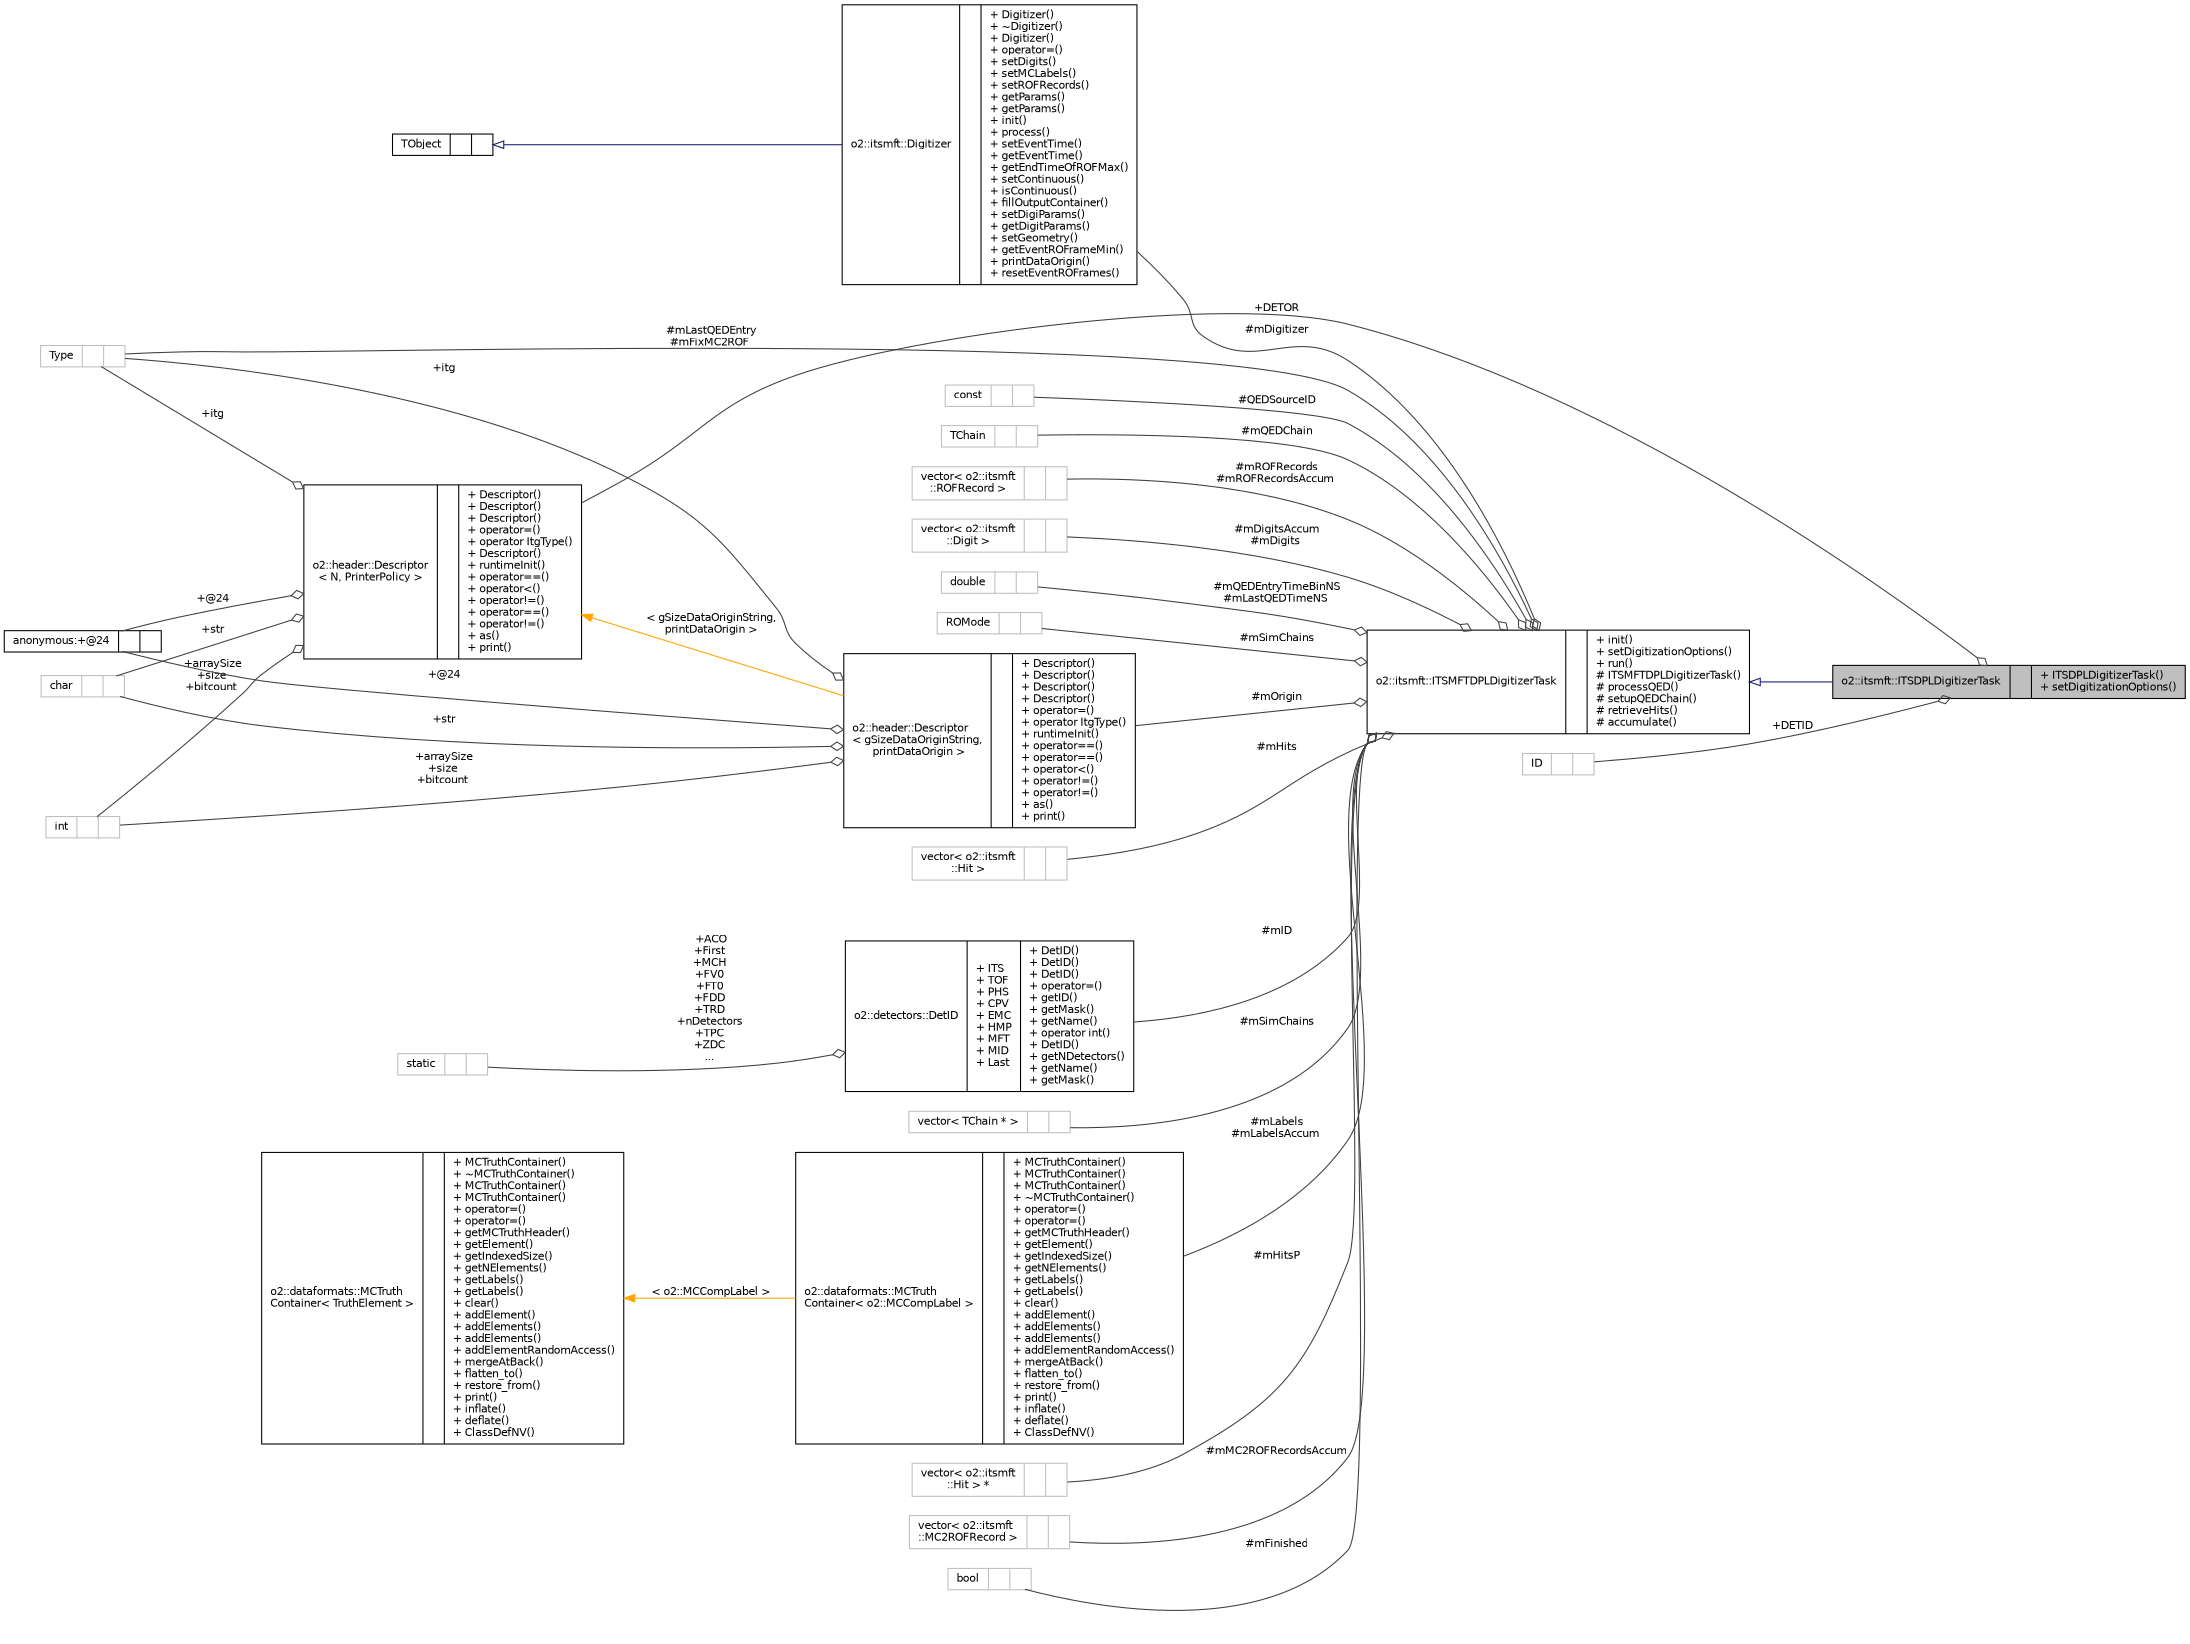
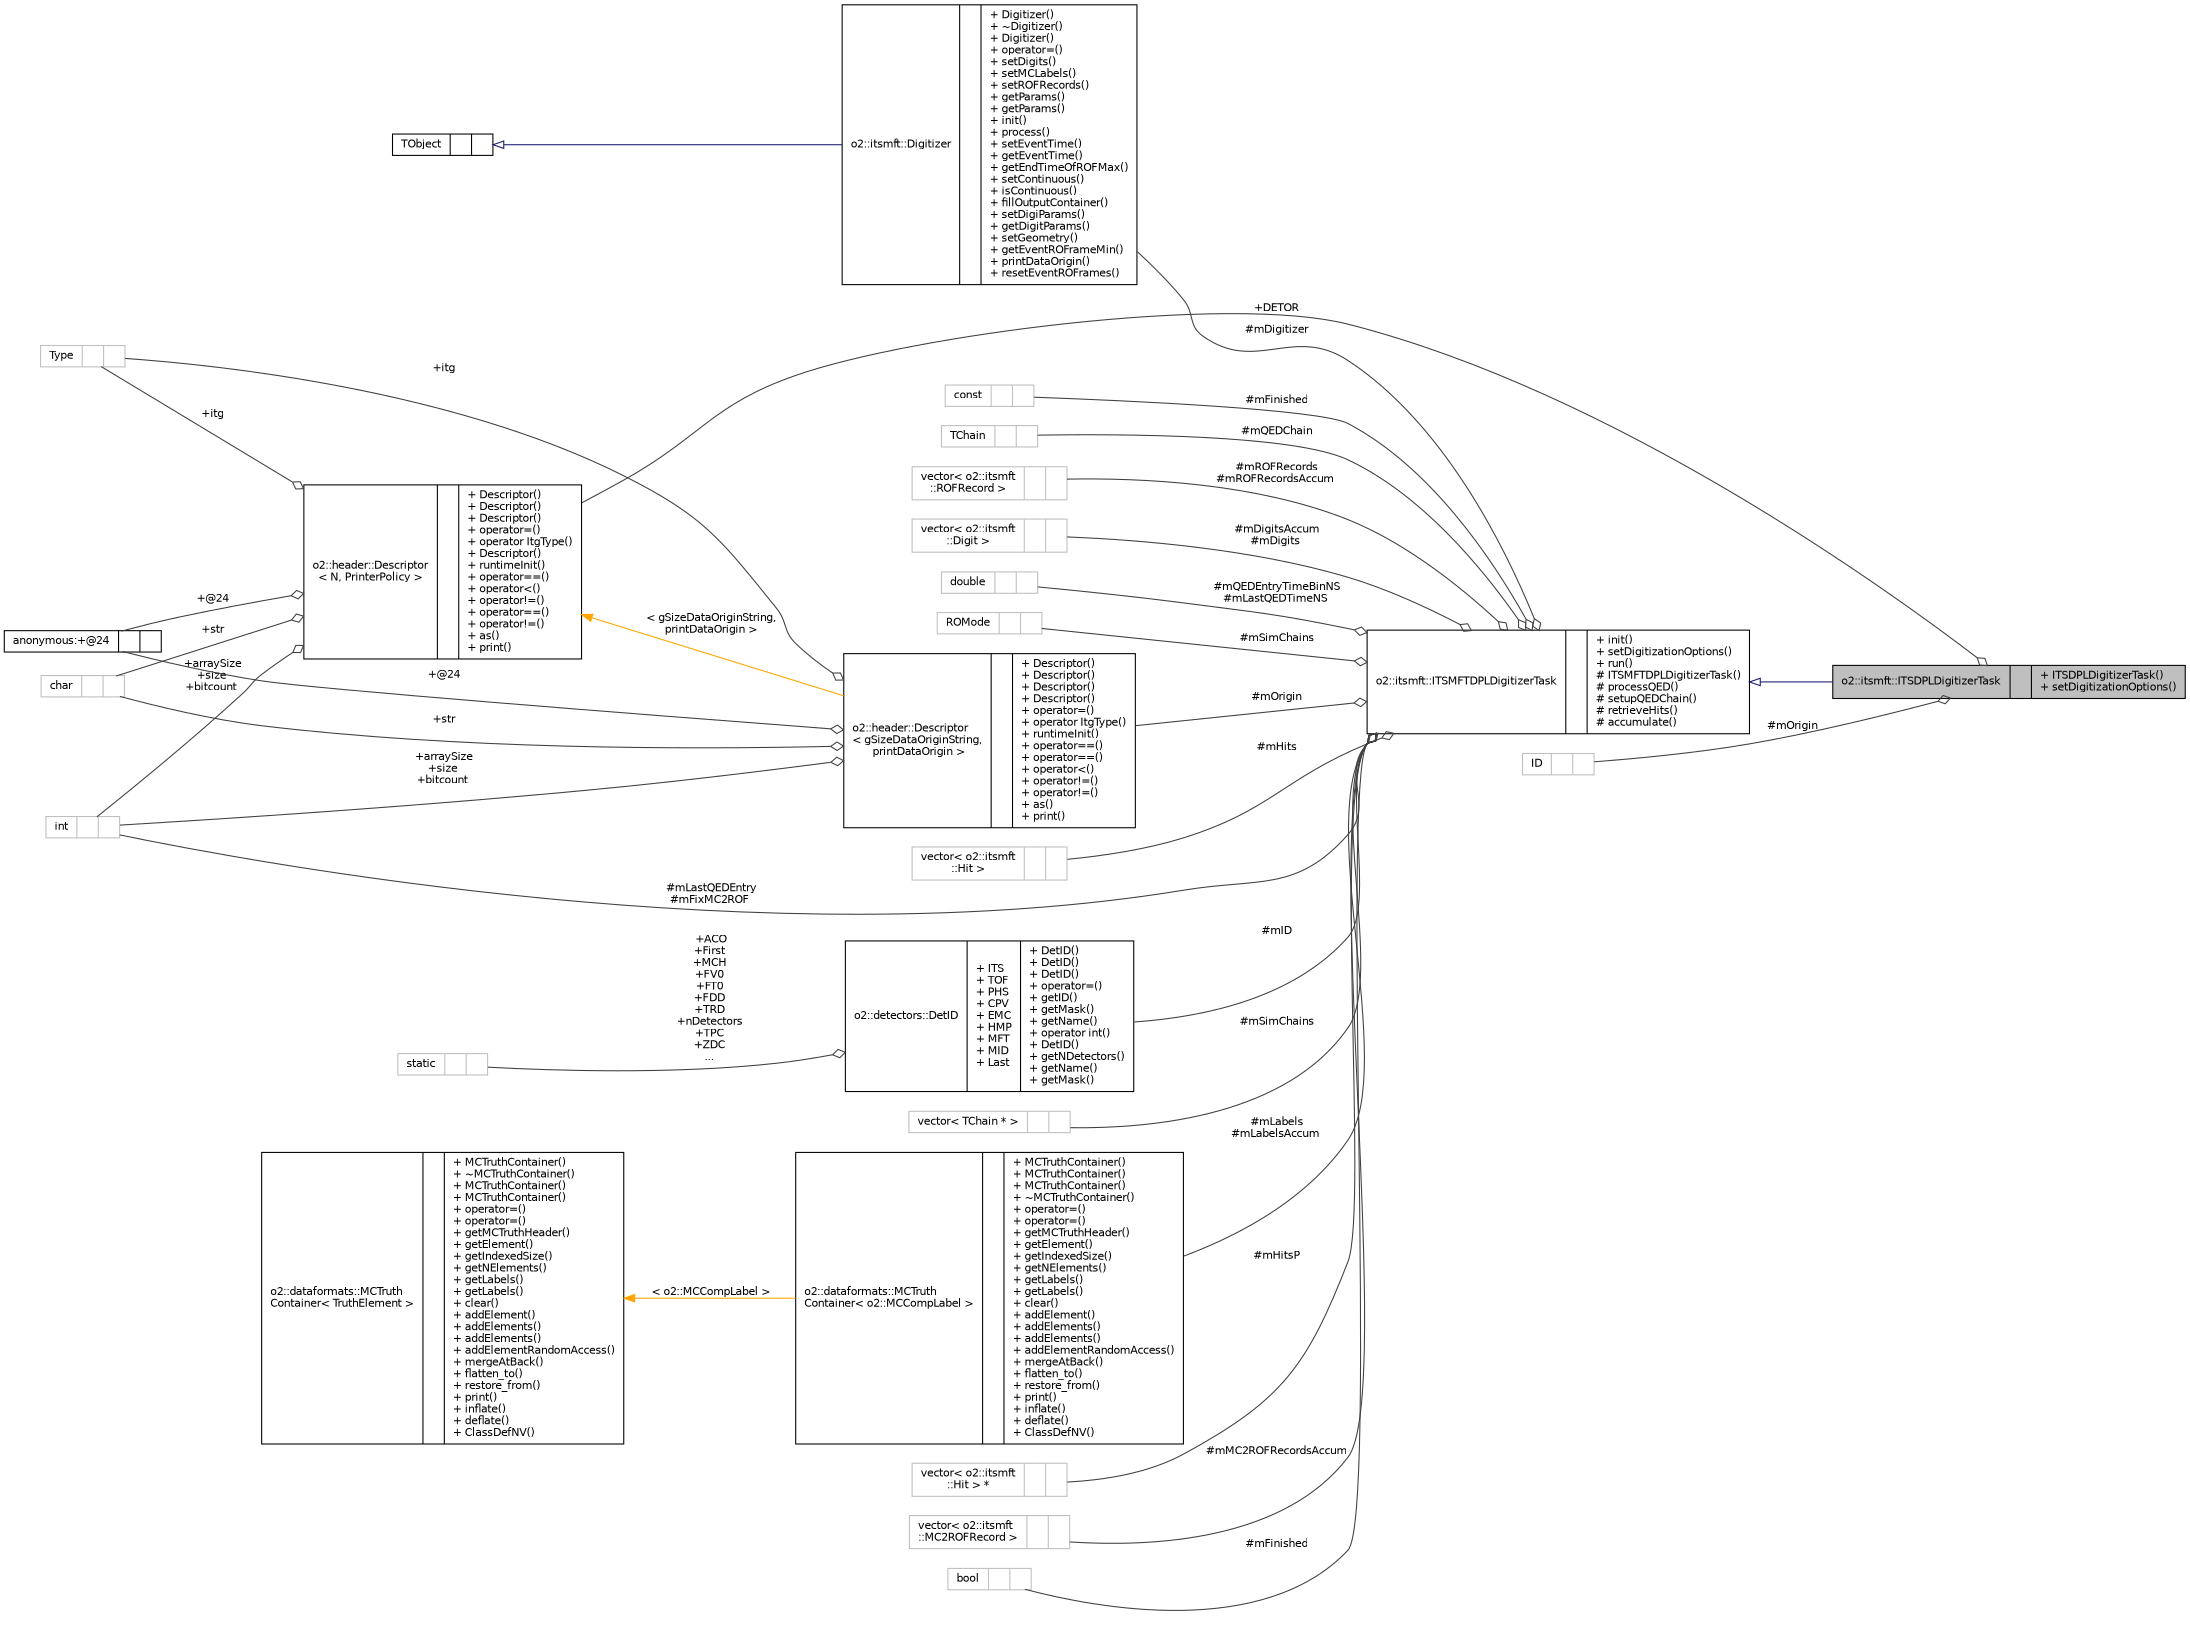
(849, 349) -> (788, 912)
(1275, 401) -> (1275, 401)
(1791, 726) -> (1791, 726)
